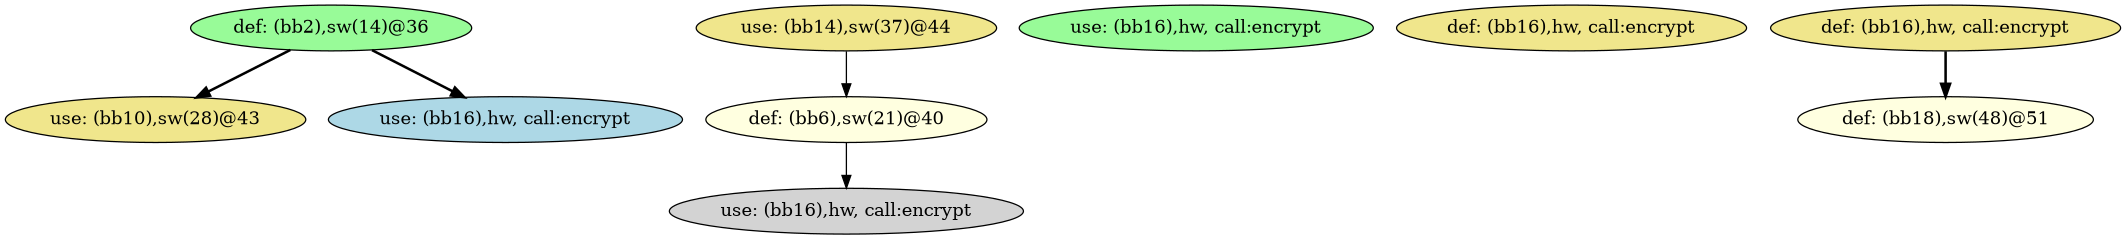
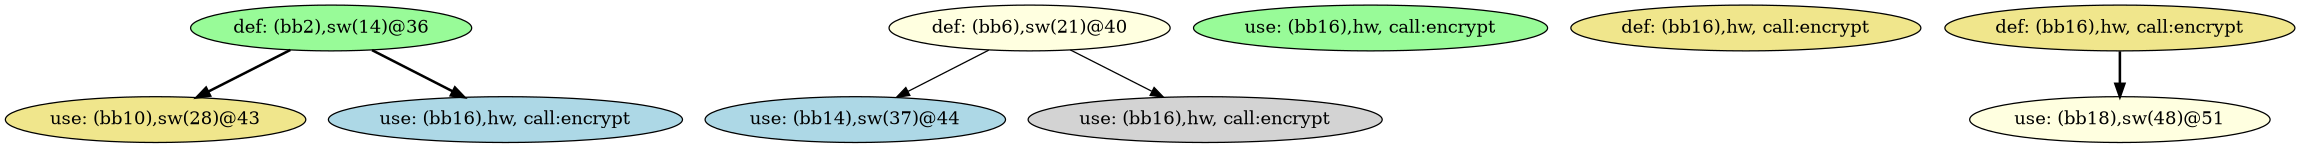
(846, 28) -> (855, 120)
(846, 68) -> (948, 71)
(1946, 120) -> (2120, 120)
